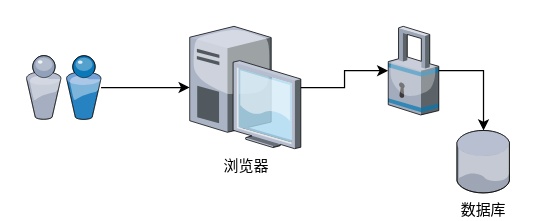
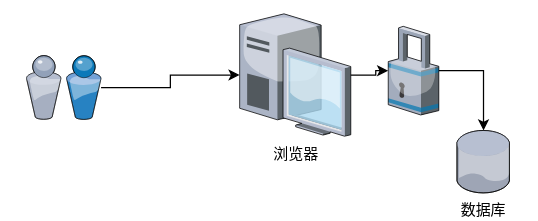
(245, 88) -> (295, 75)
